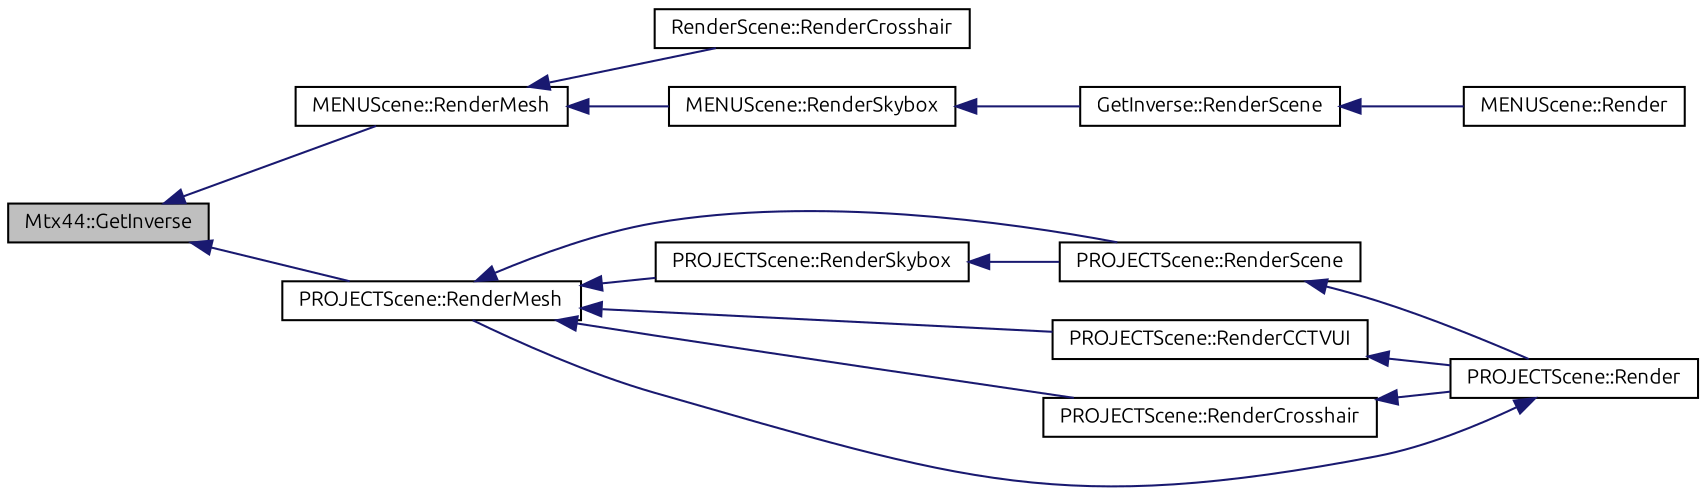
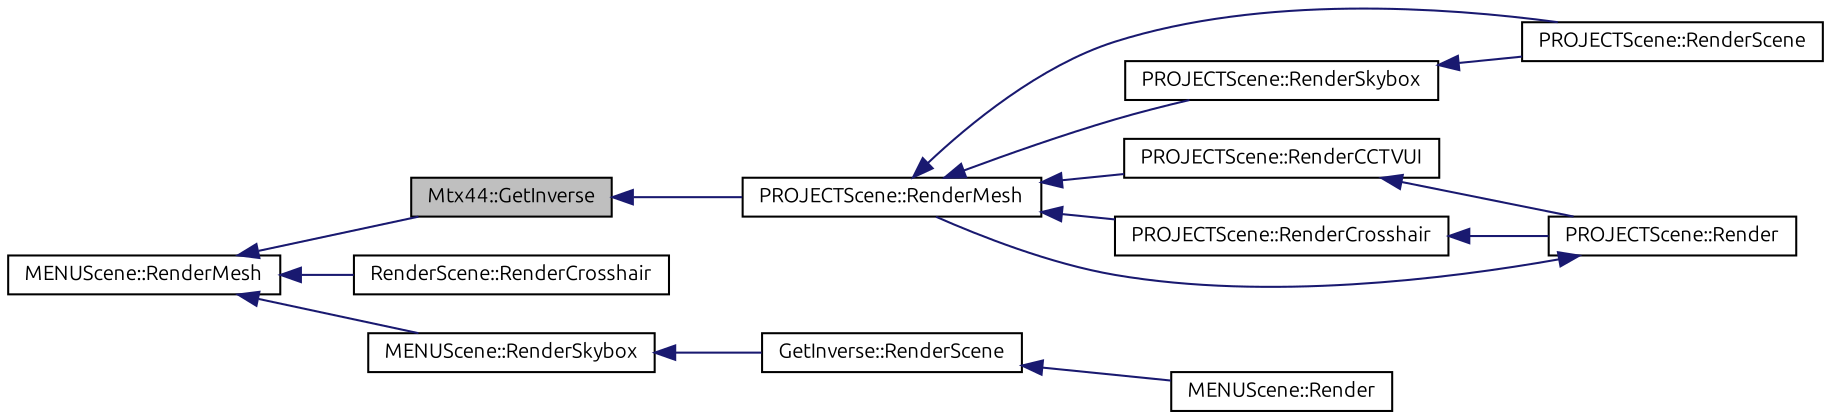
(280, 161) -> (339, 234)
(1429, 319) -> none
